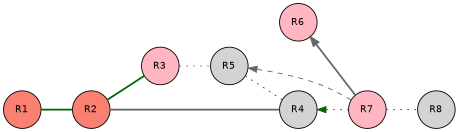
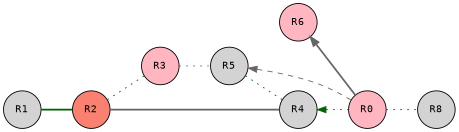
(126, 88) -> (126, 88)
(22, 110) -> (22, 110)
(367, 110) -> (367, 110)
